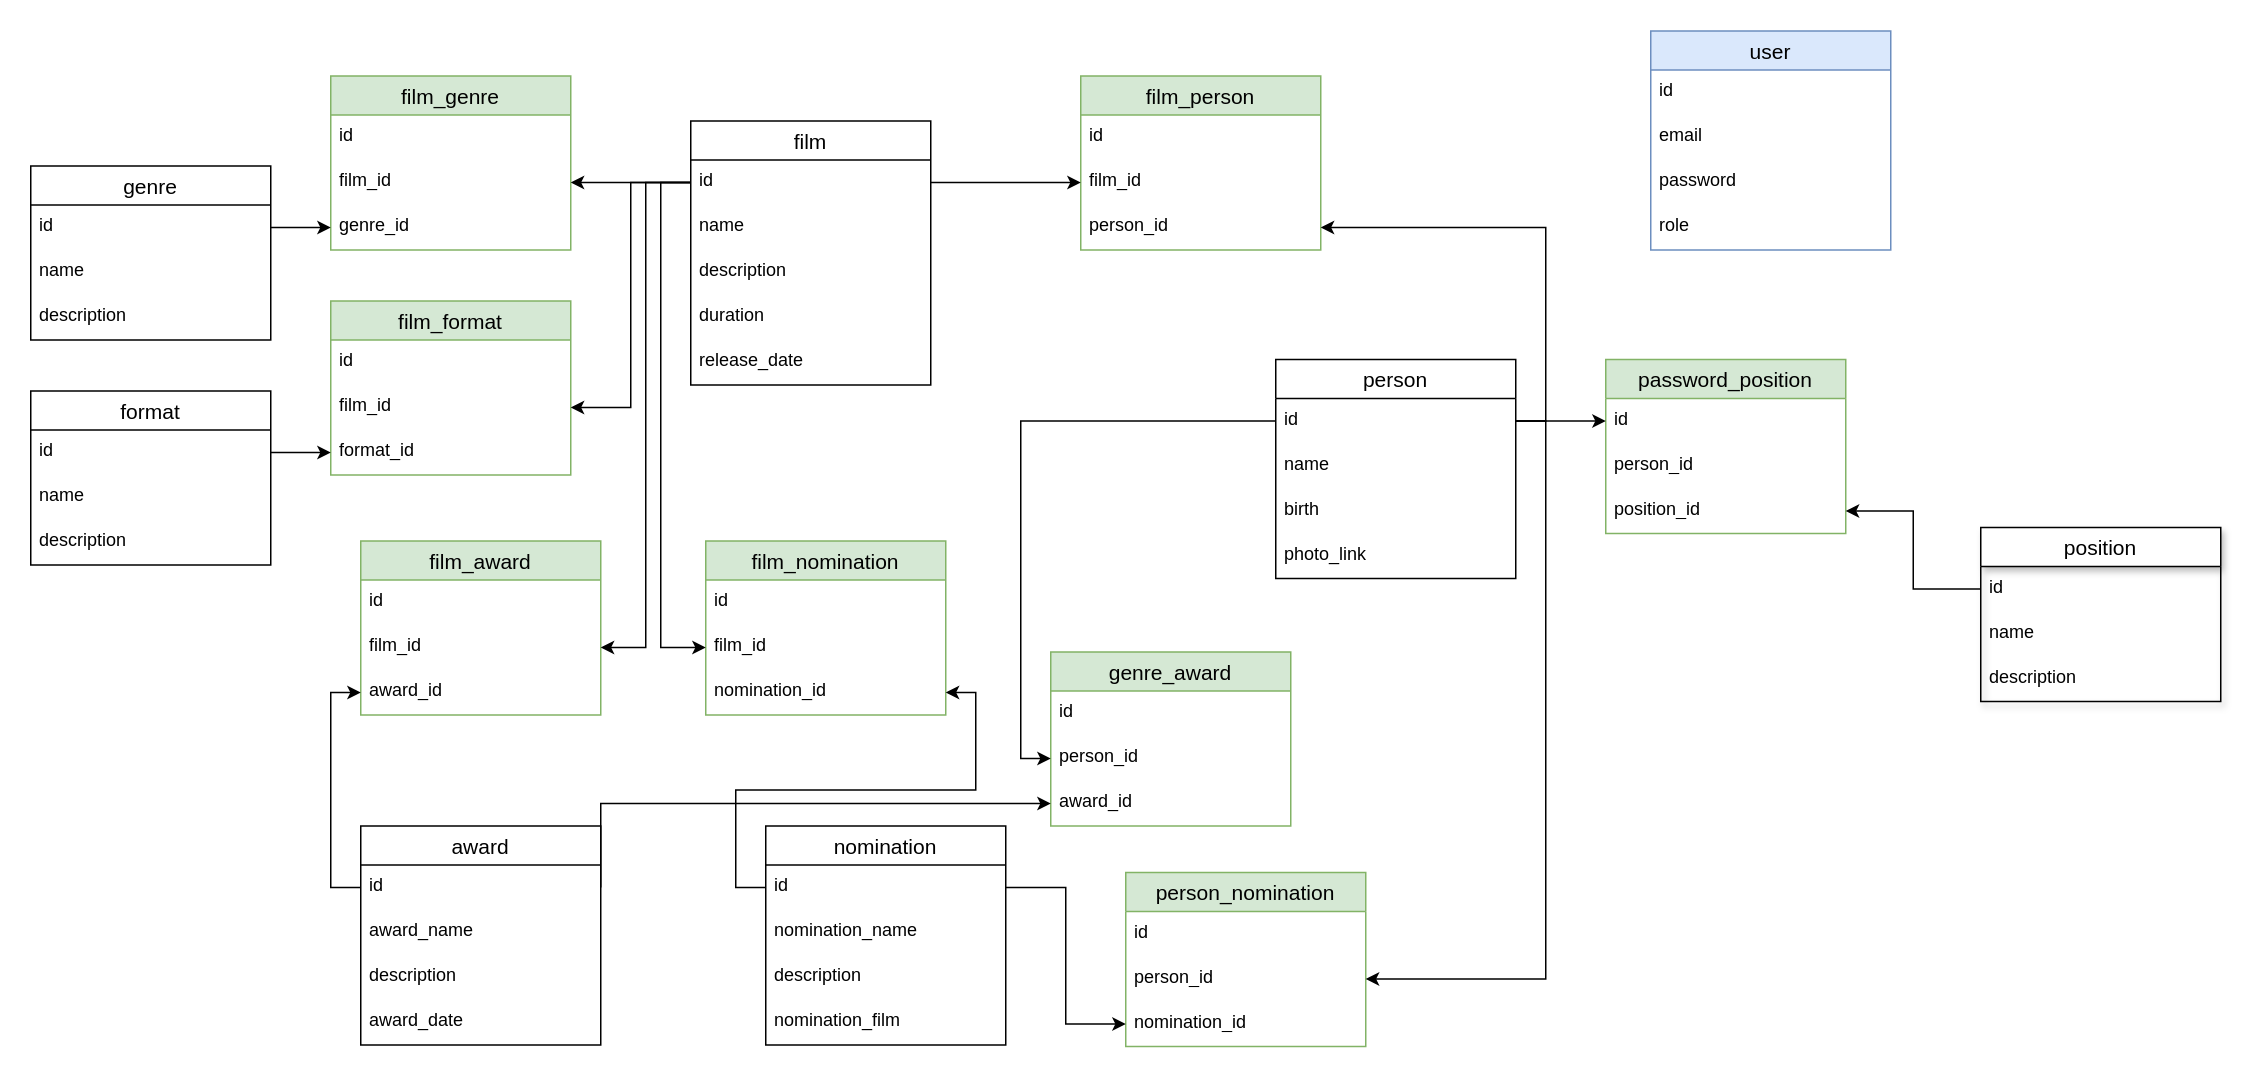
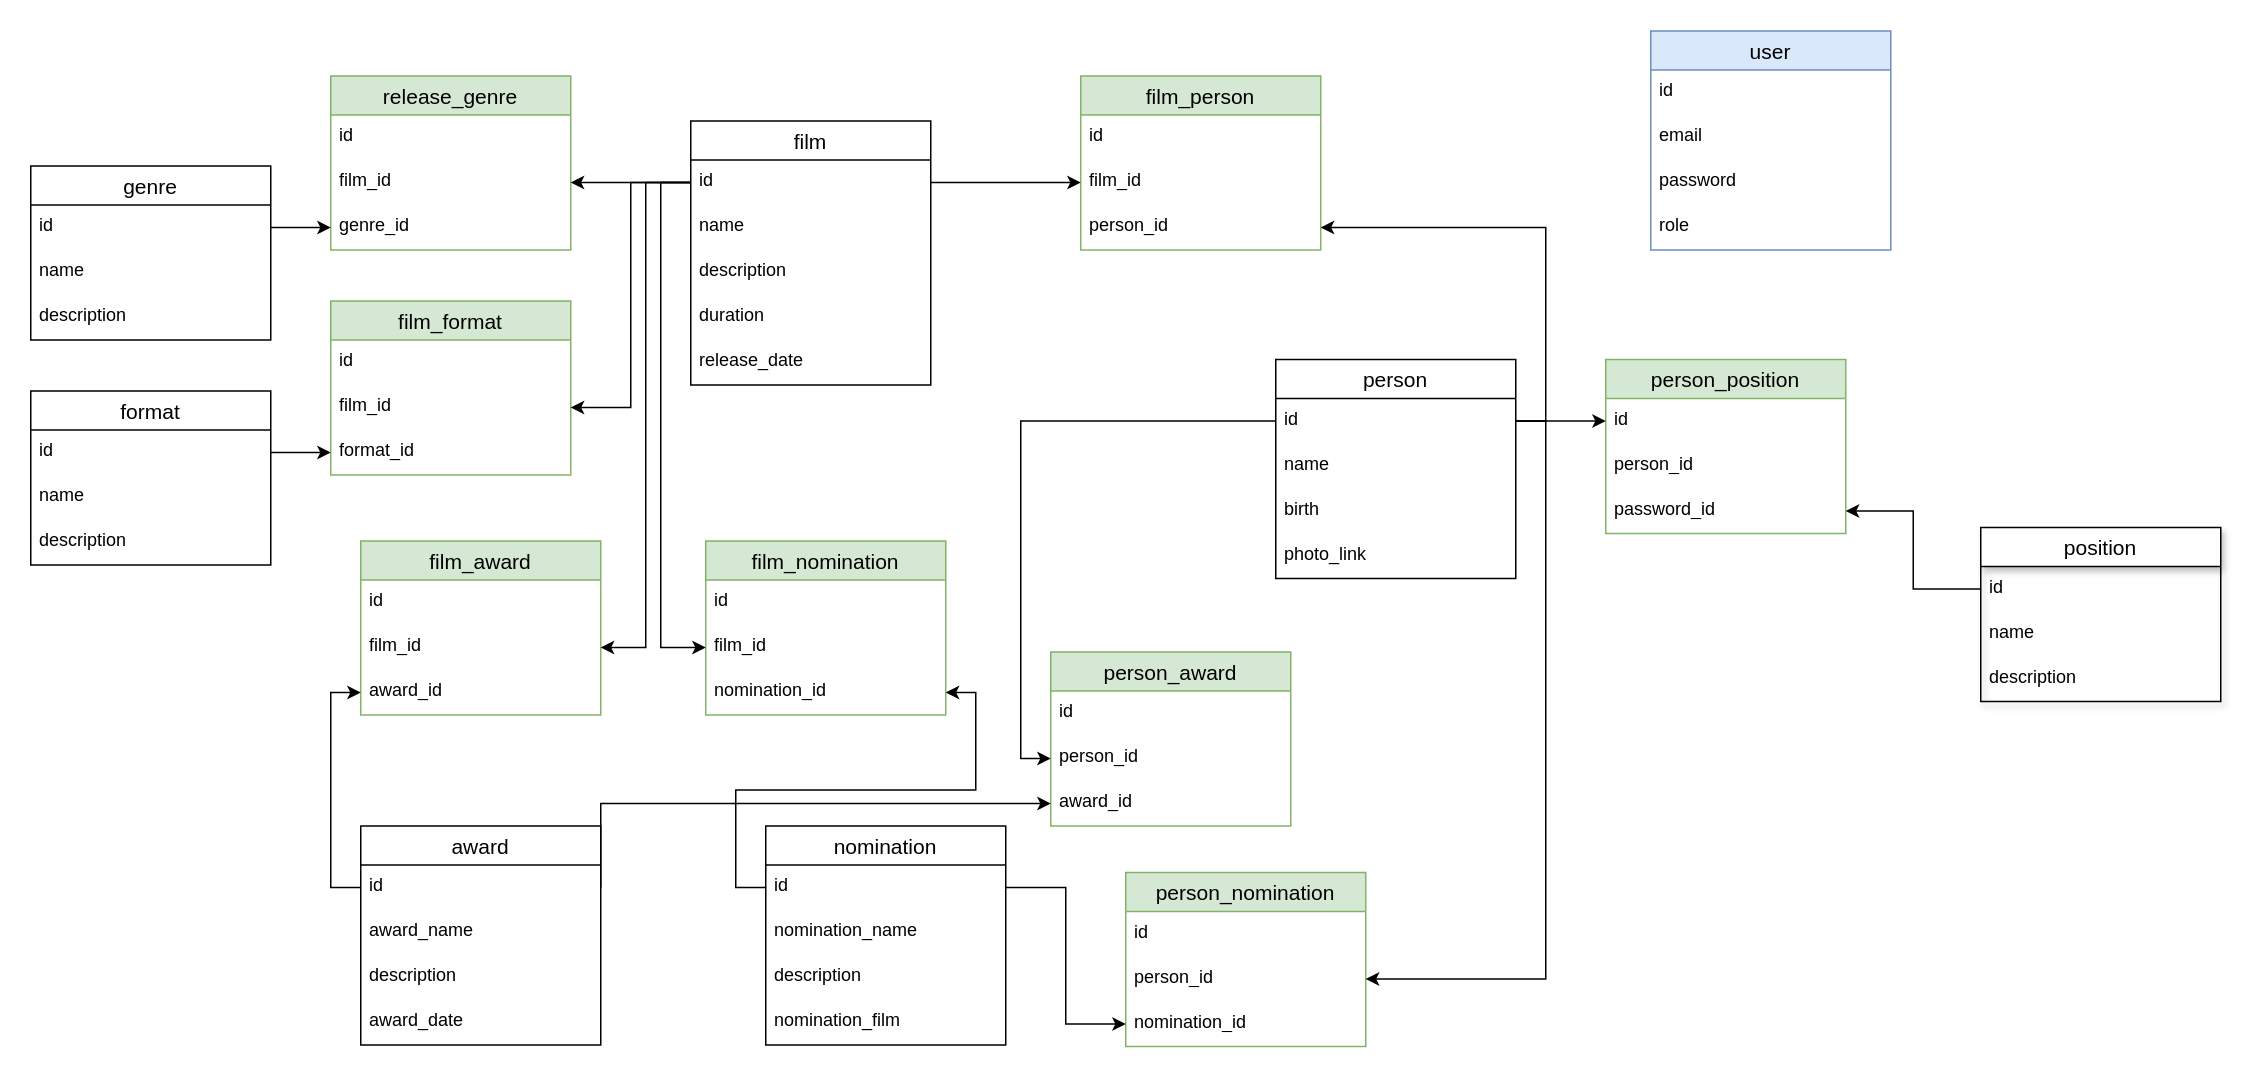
(450, 97) -> (450, 97)
(1725, 380) -> (1725, 380)
(1663, 510) -> (1668, 510)
(1170, 673) -> (1170, 673)
